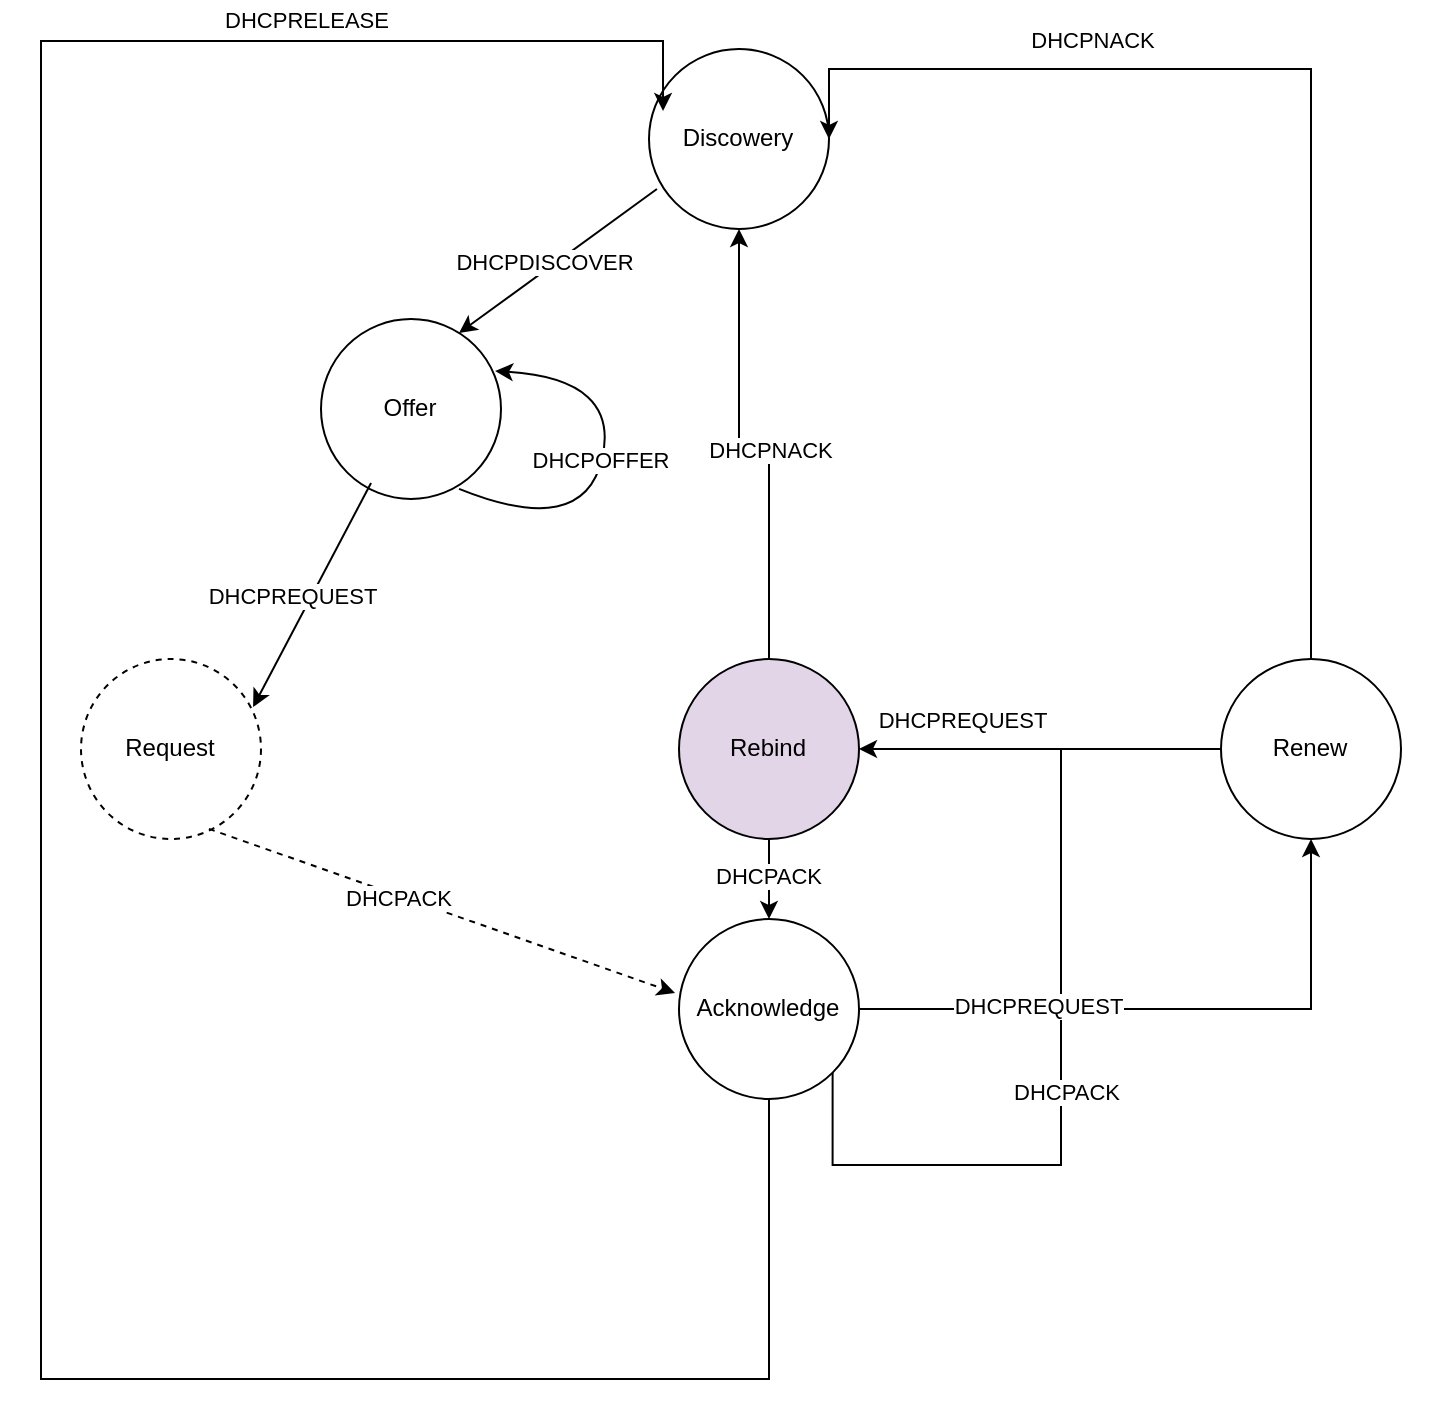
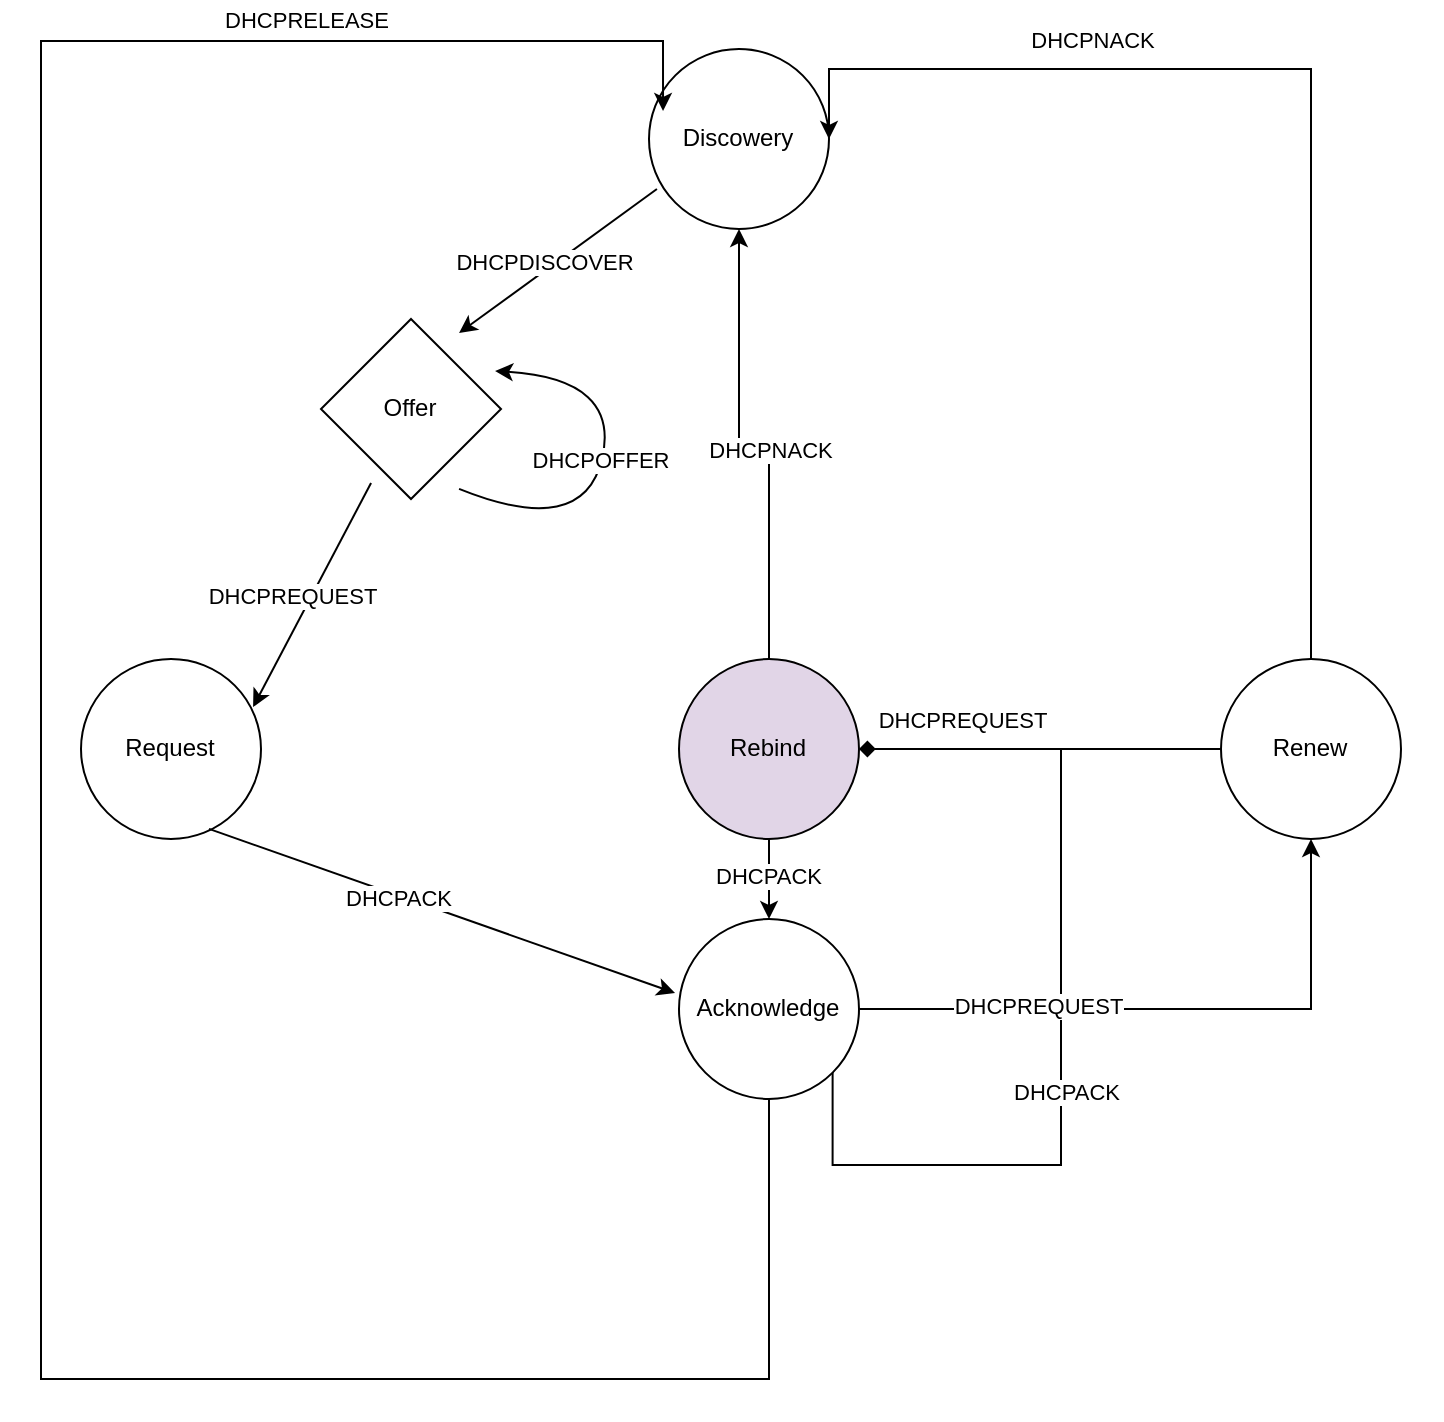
(411, 409) -> (411, 409)
(171, 749) -> (171, 749)
(874, 749) -> (875, 749)
(552, 950) -> (552, 950)
